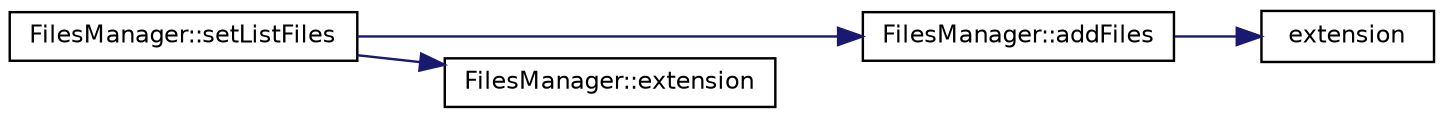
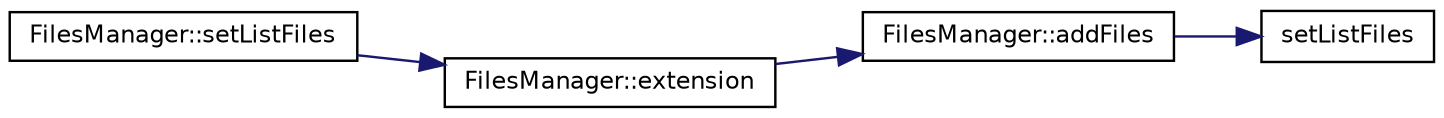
(598, 36) -> (807, 60)
(1348, 36) -> (1348, 36)
